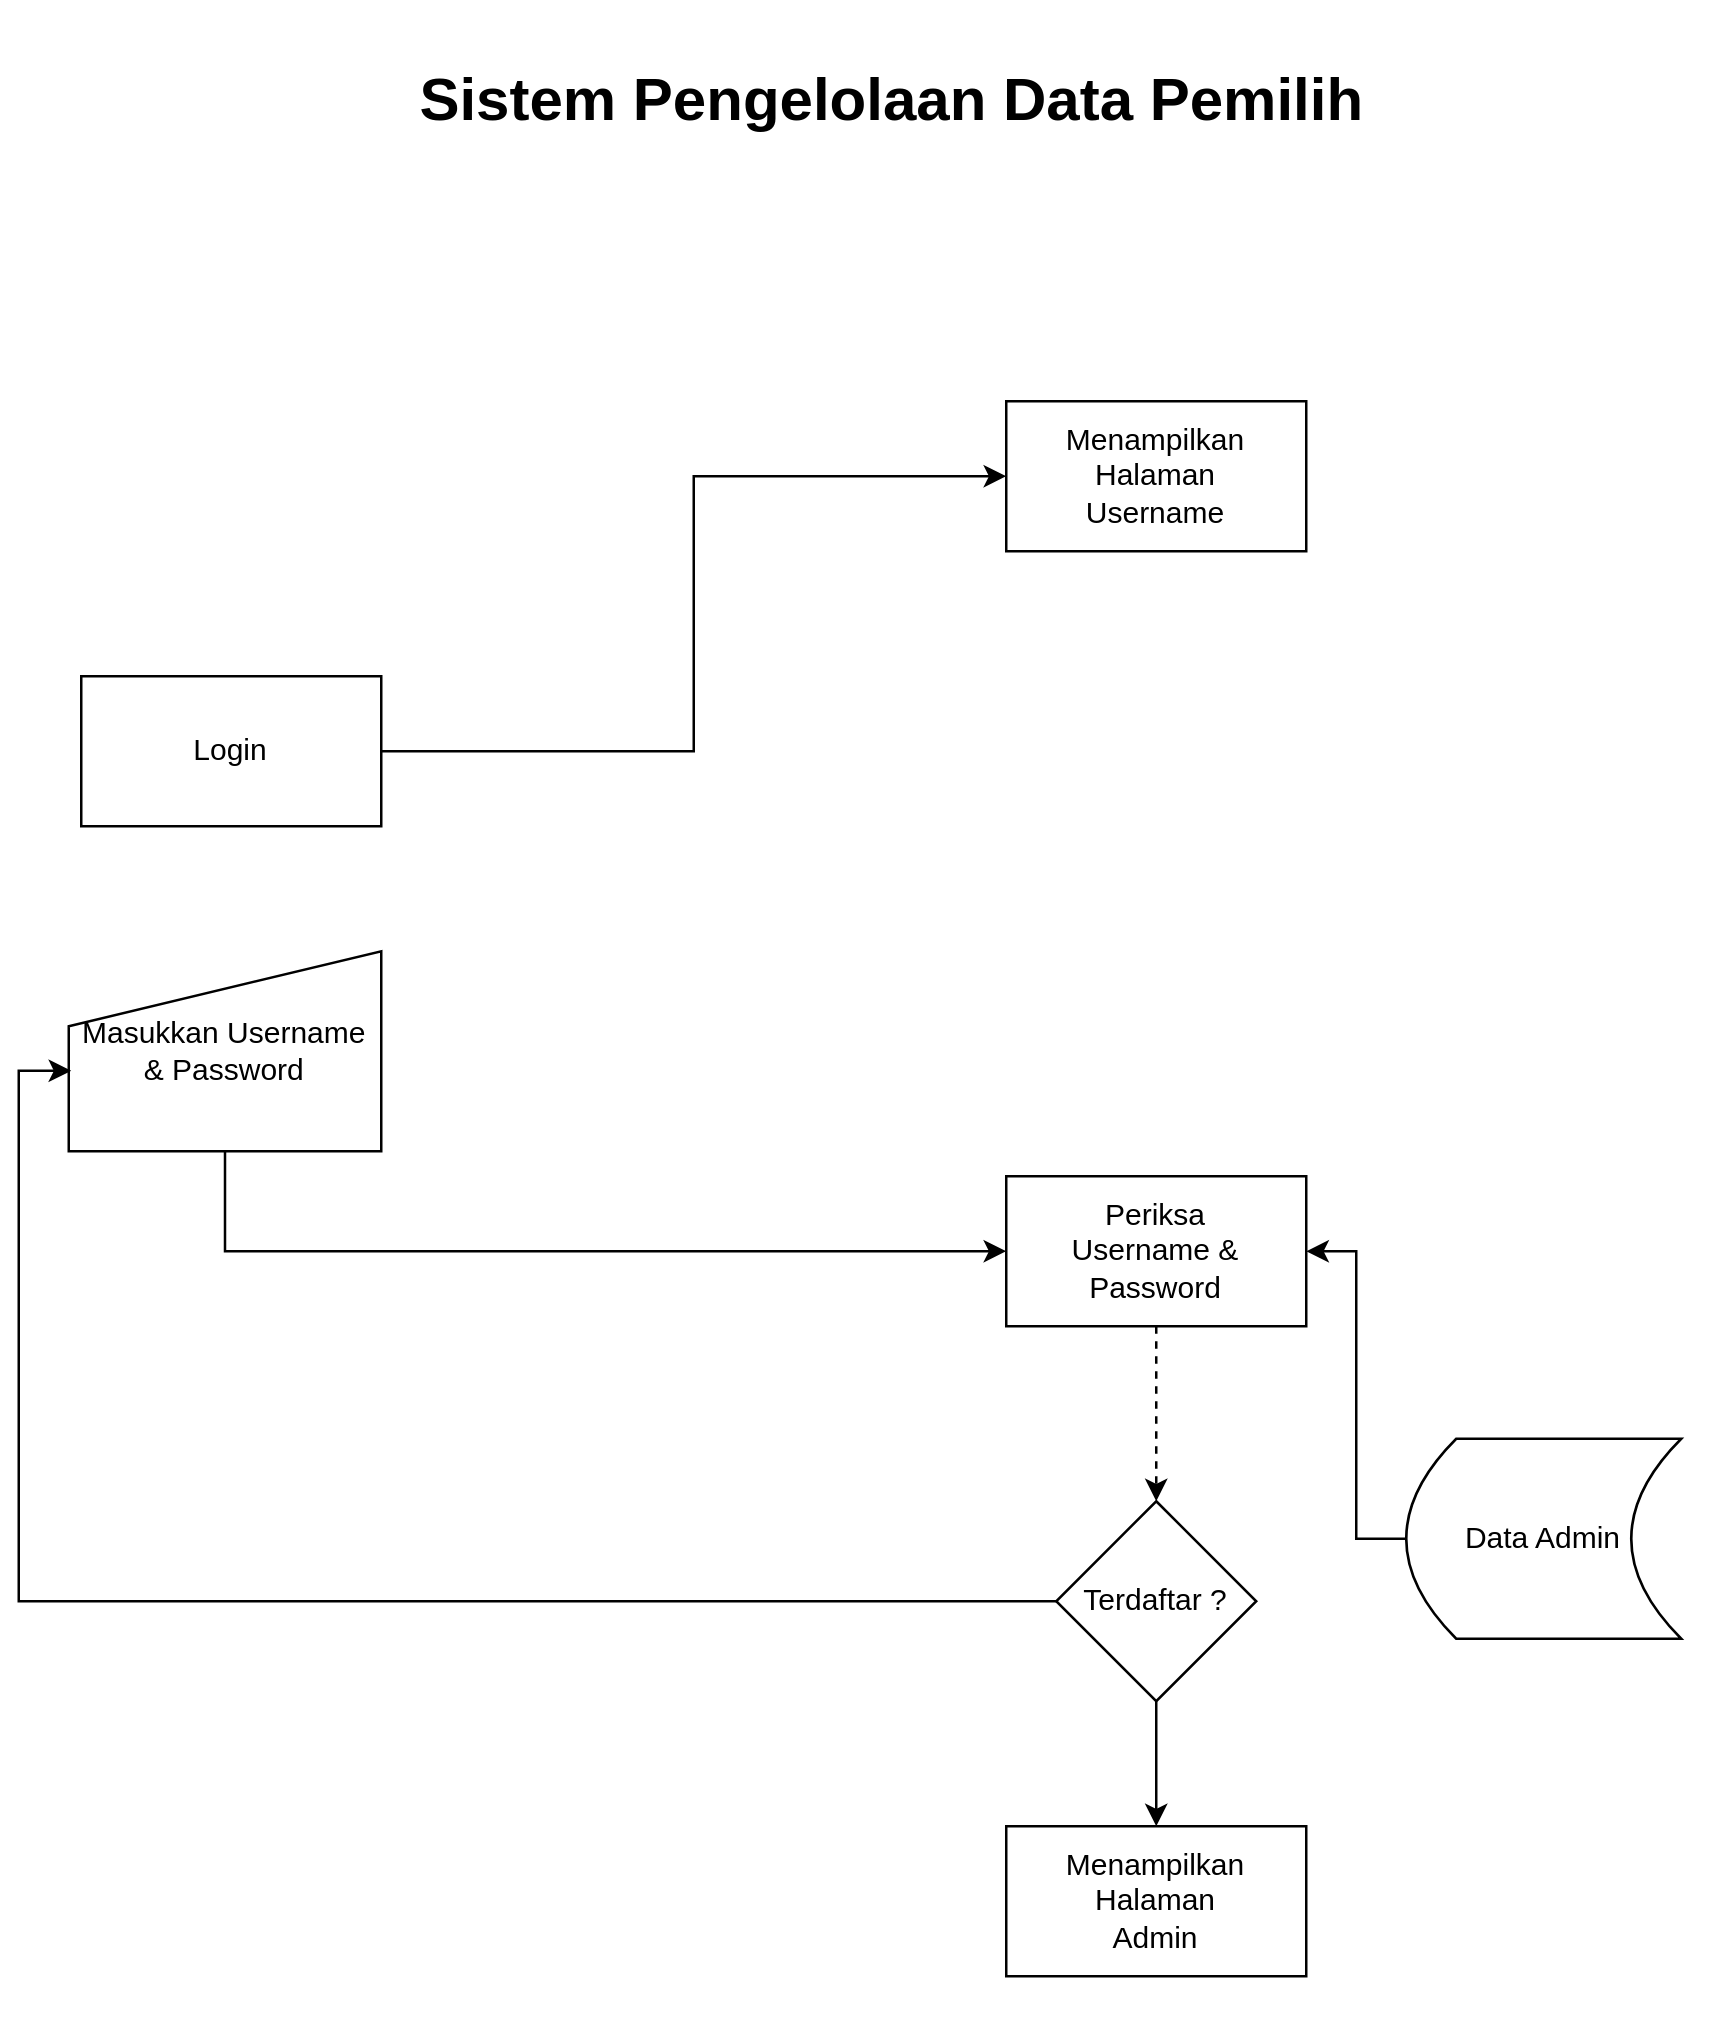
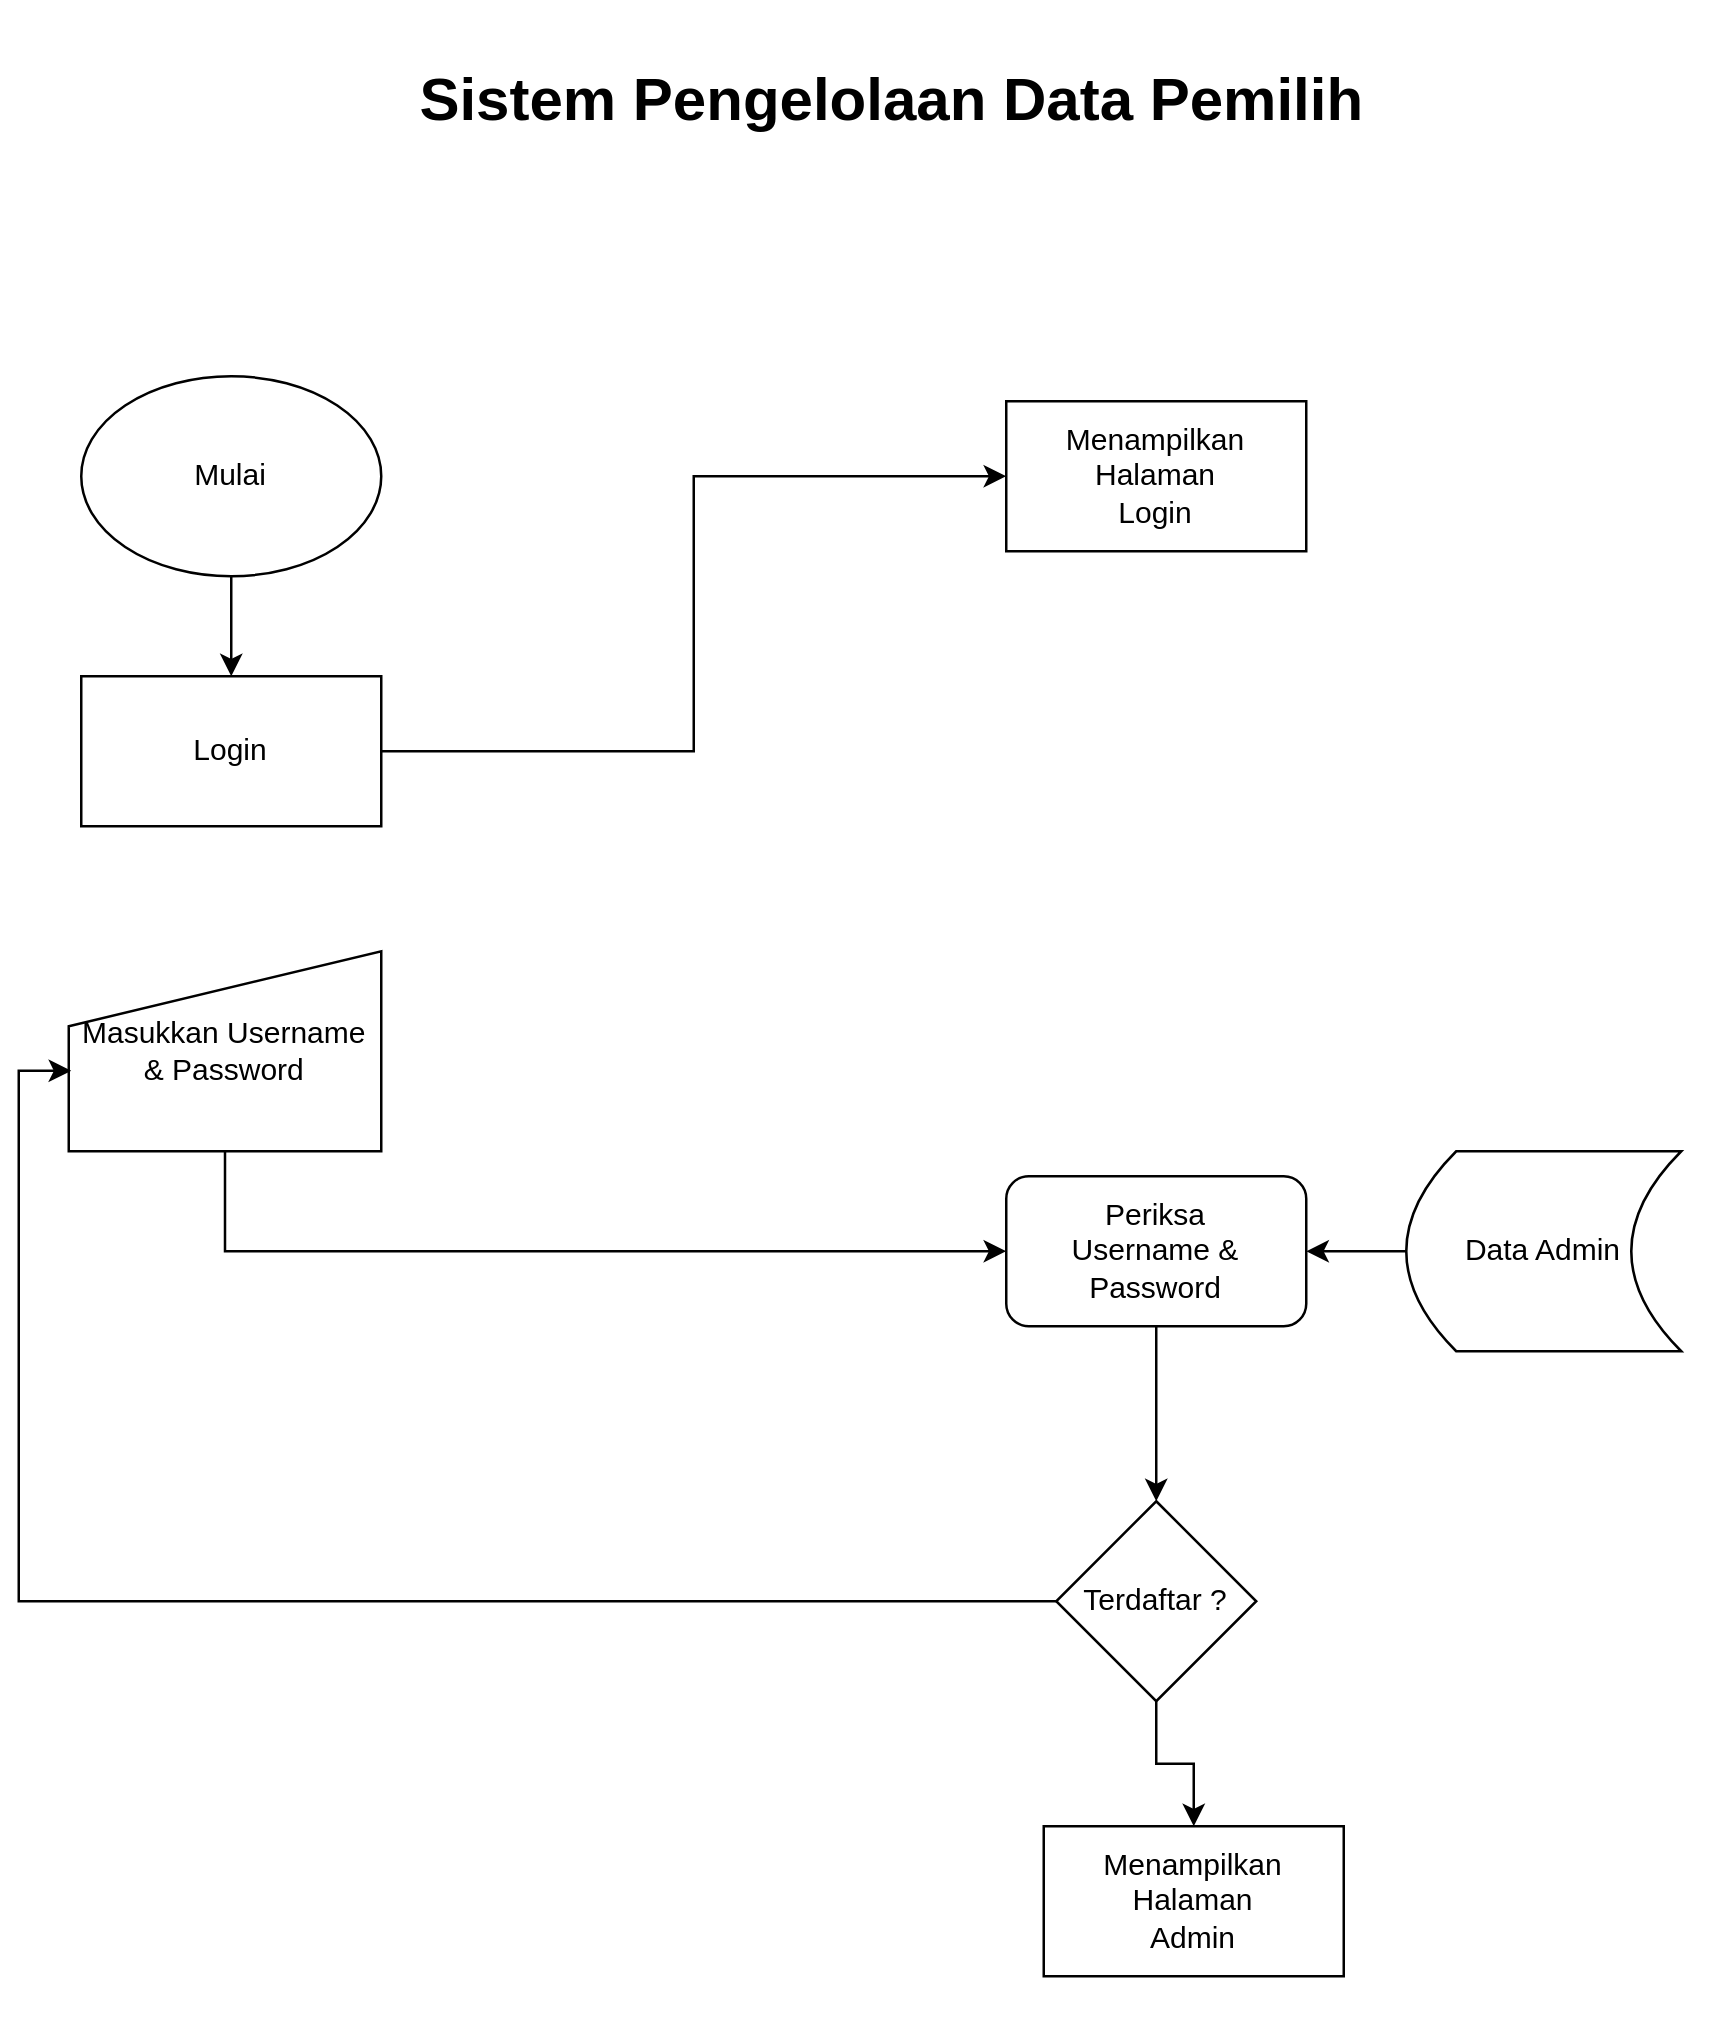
none -> (231, 476)
(1156, 476) -> (1156, 476)
none -> (231, 618)
(1156, 1251) -> (1156, 1251)
(1156, 1402) -> (1156, 1402)
(1544, 1539) -> (1544, 1251)
(1156, 1901) -> (1194, 1901)
